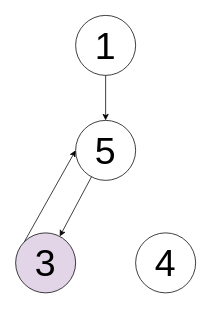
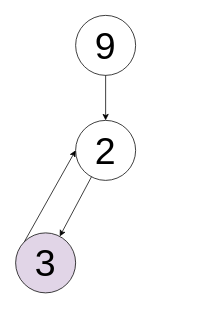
(105, 45) -> (105, 45)
(105, 150) -> (105, 150)
(165, 263) -> none
